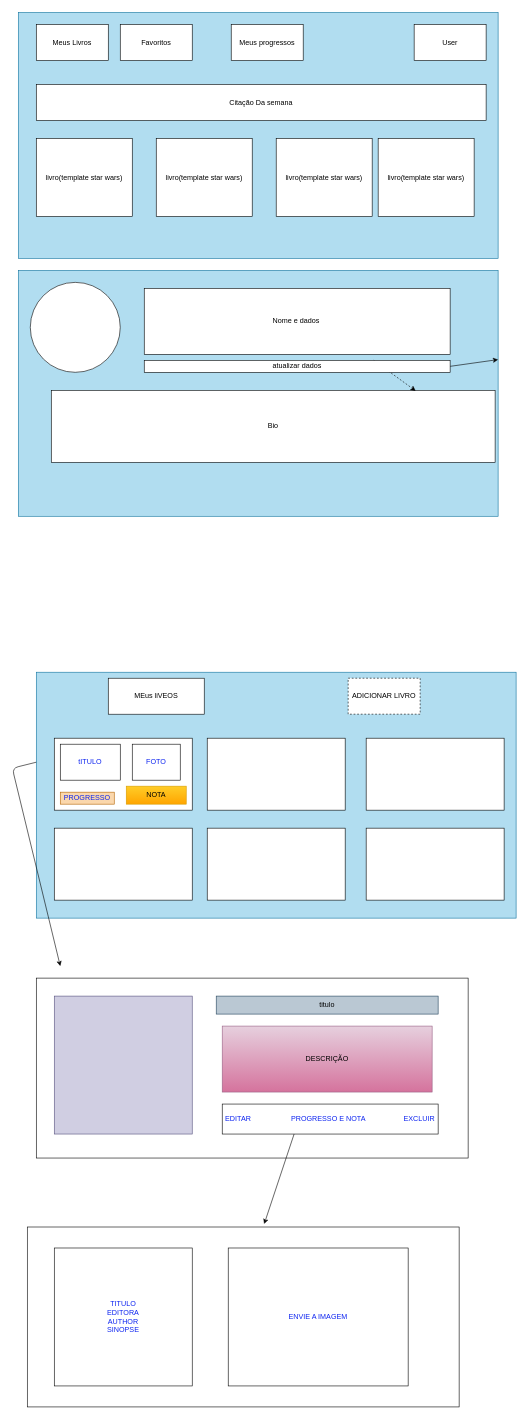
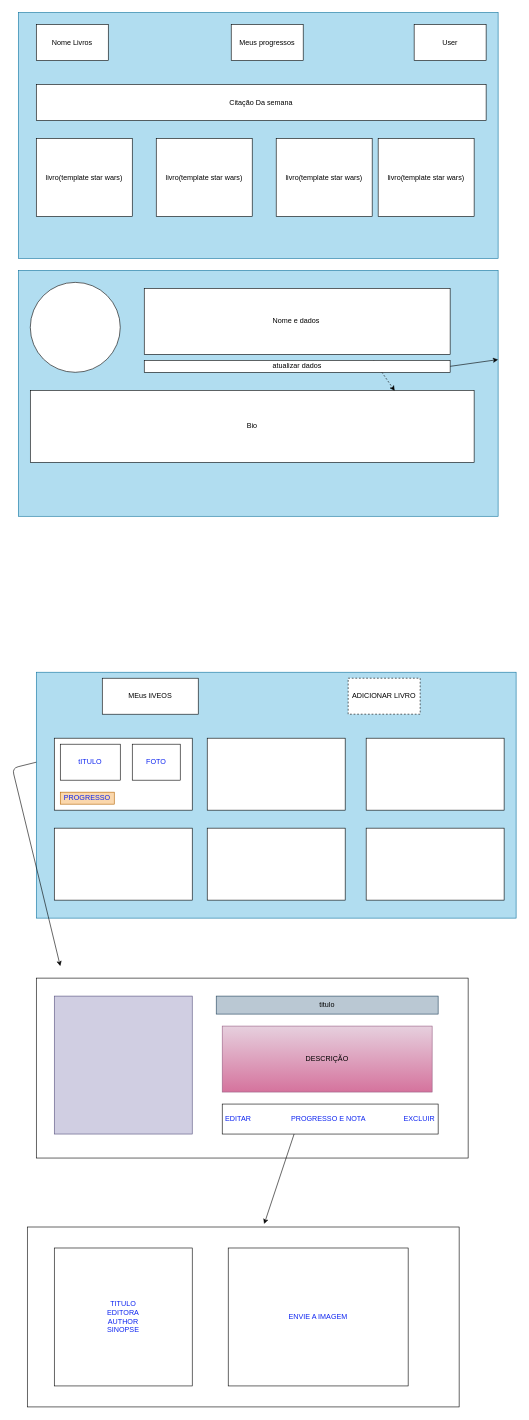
(72, 42) -> (72, 42)
(156, 42) -> none
(273, 426) -> (252, 426)
(156, 696) -> (150, 696)
(156, 795) -> none
